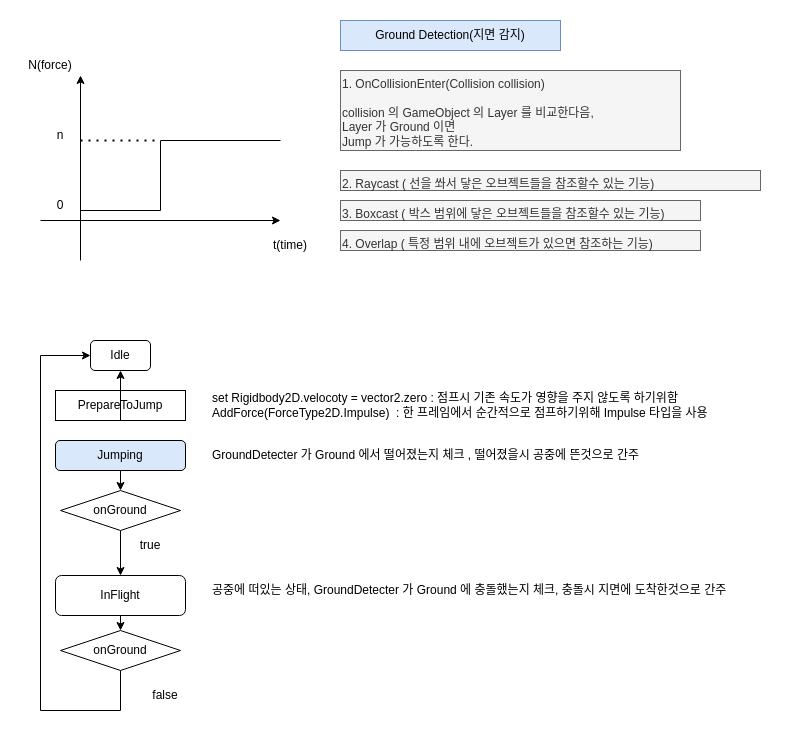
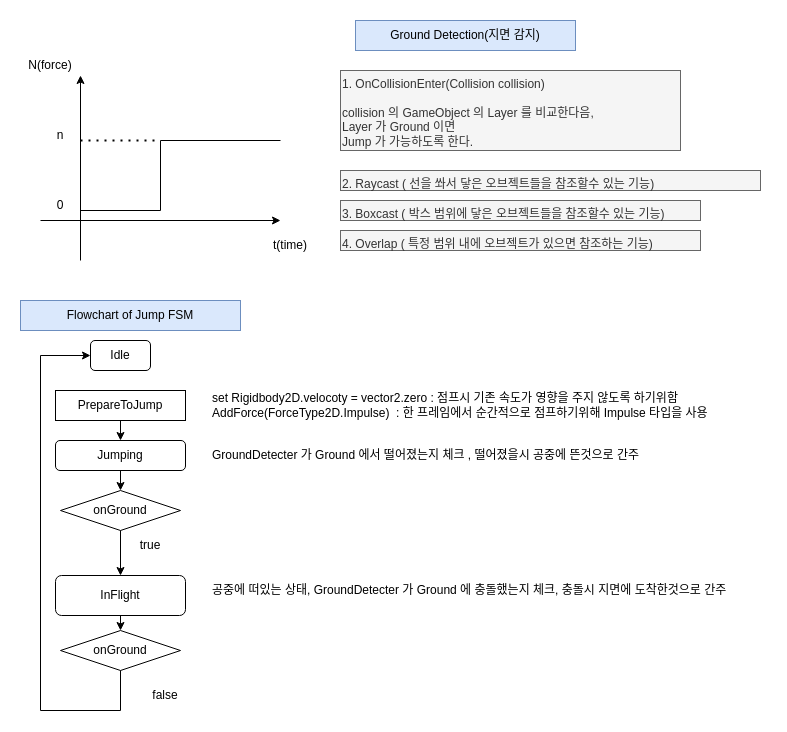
(451, 36) -> (466, 36)
none -> (131, 316)
(121, 399) -> (121, 427)
(121, 456) -> (121, 456)
